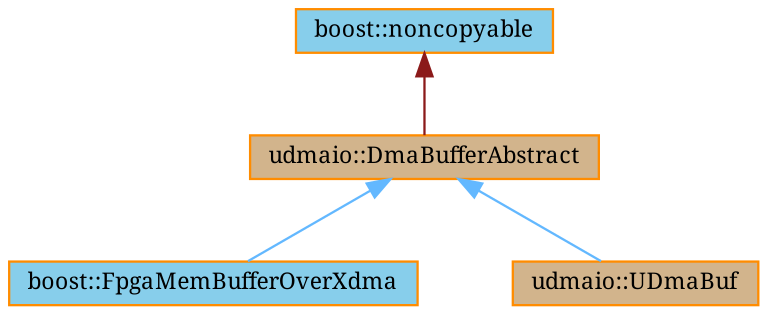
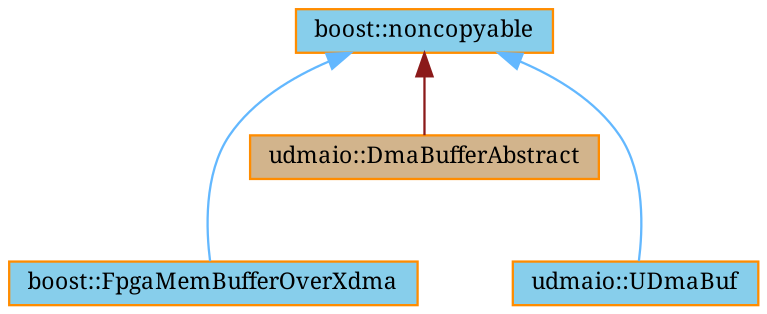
(309, 226) -> (228, 137)
(540, 226) -> (620, 137)
(636, 283) -> (636, 283)
